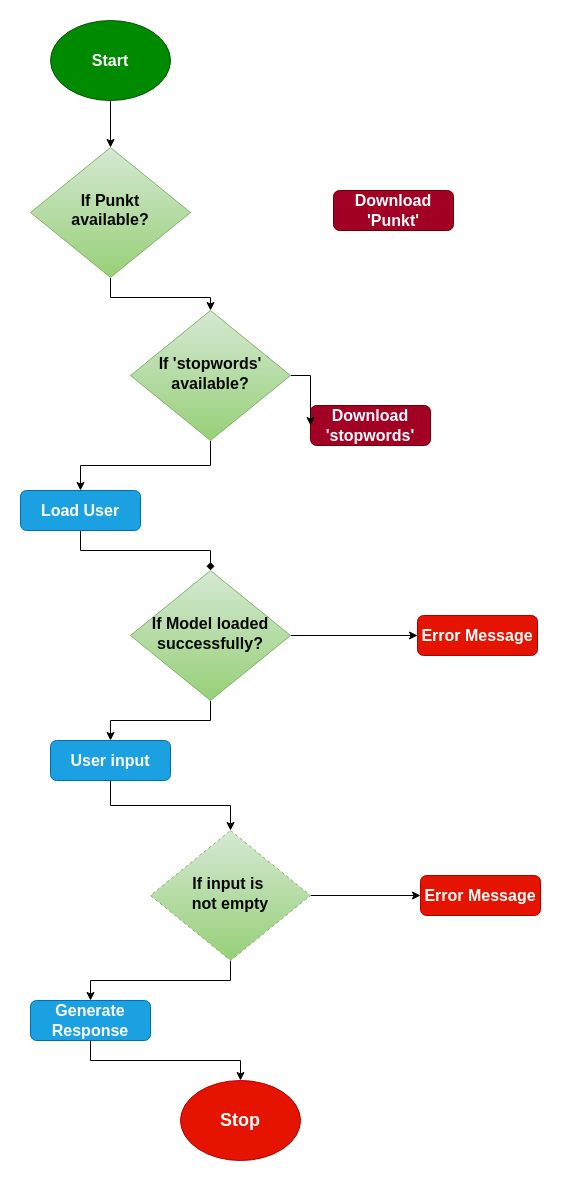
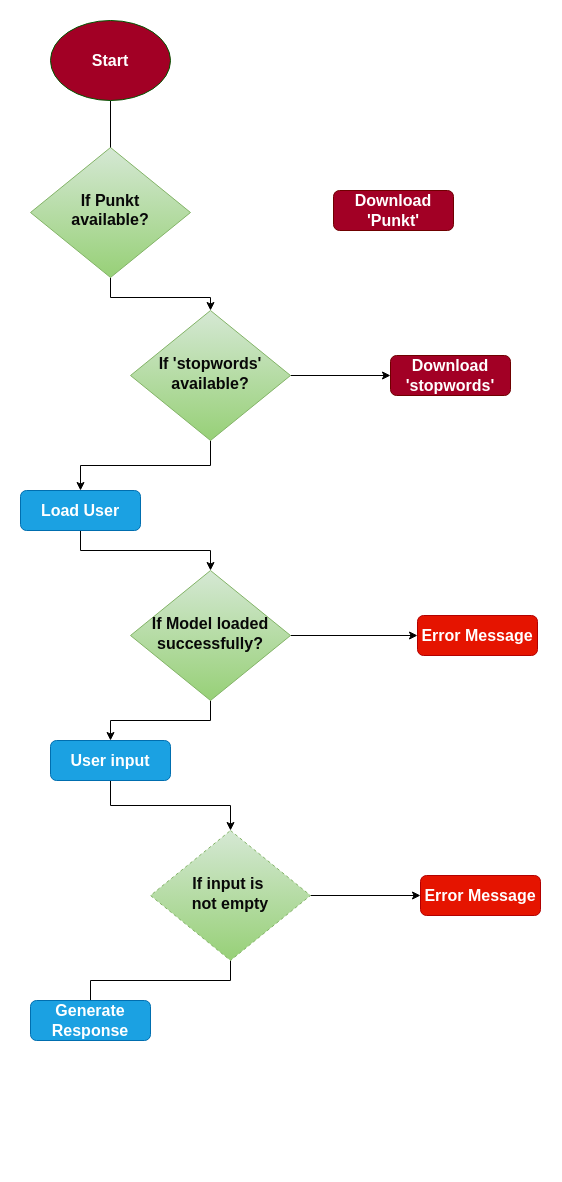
(111, 61) -> (111, 61)
(111, 139) -> (111, 142)
(371, 426) -> (451, 376)
(211, 562) -> (211, 562)
(91, 992) -> (91, 995)
(162, 1061) -> none
(241, 1121) -> none
